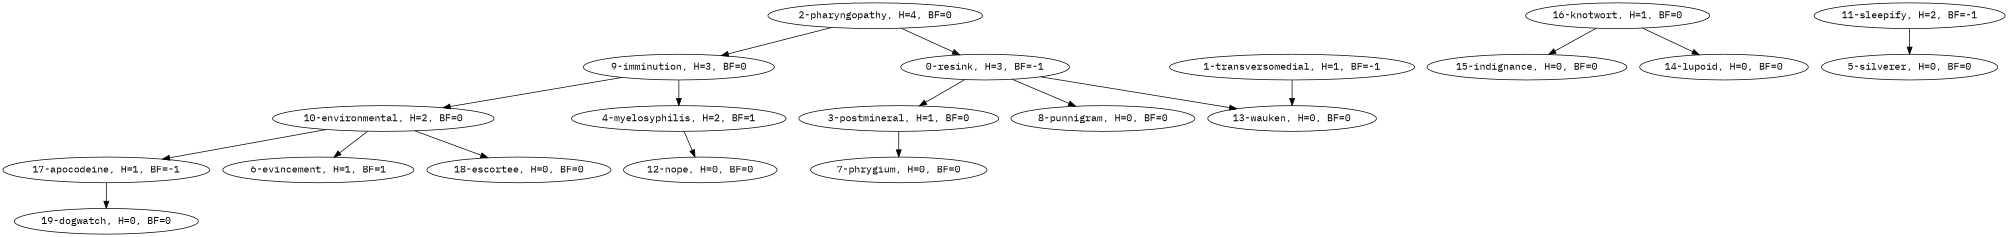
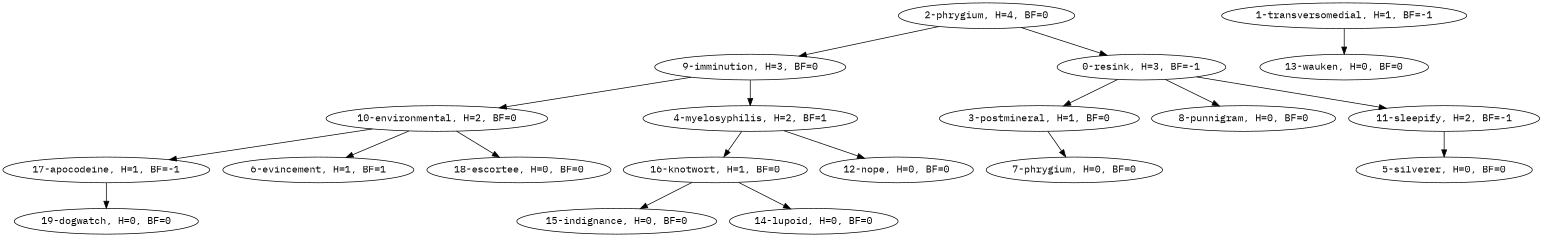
(875, 16) -> (987, 16)
(1135, 92) -> (1288, 92)
none -> (735, 141)
